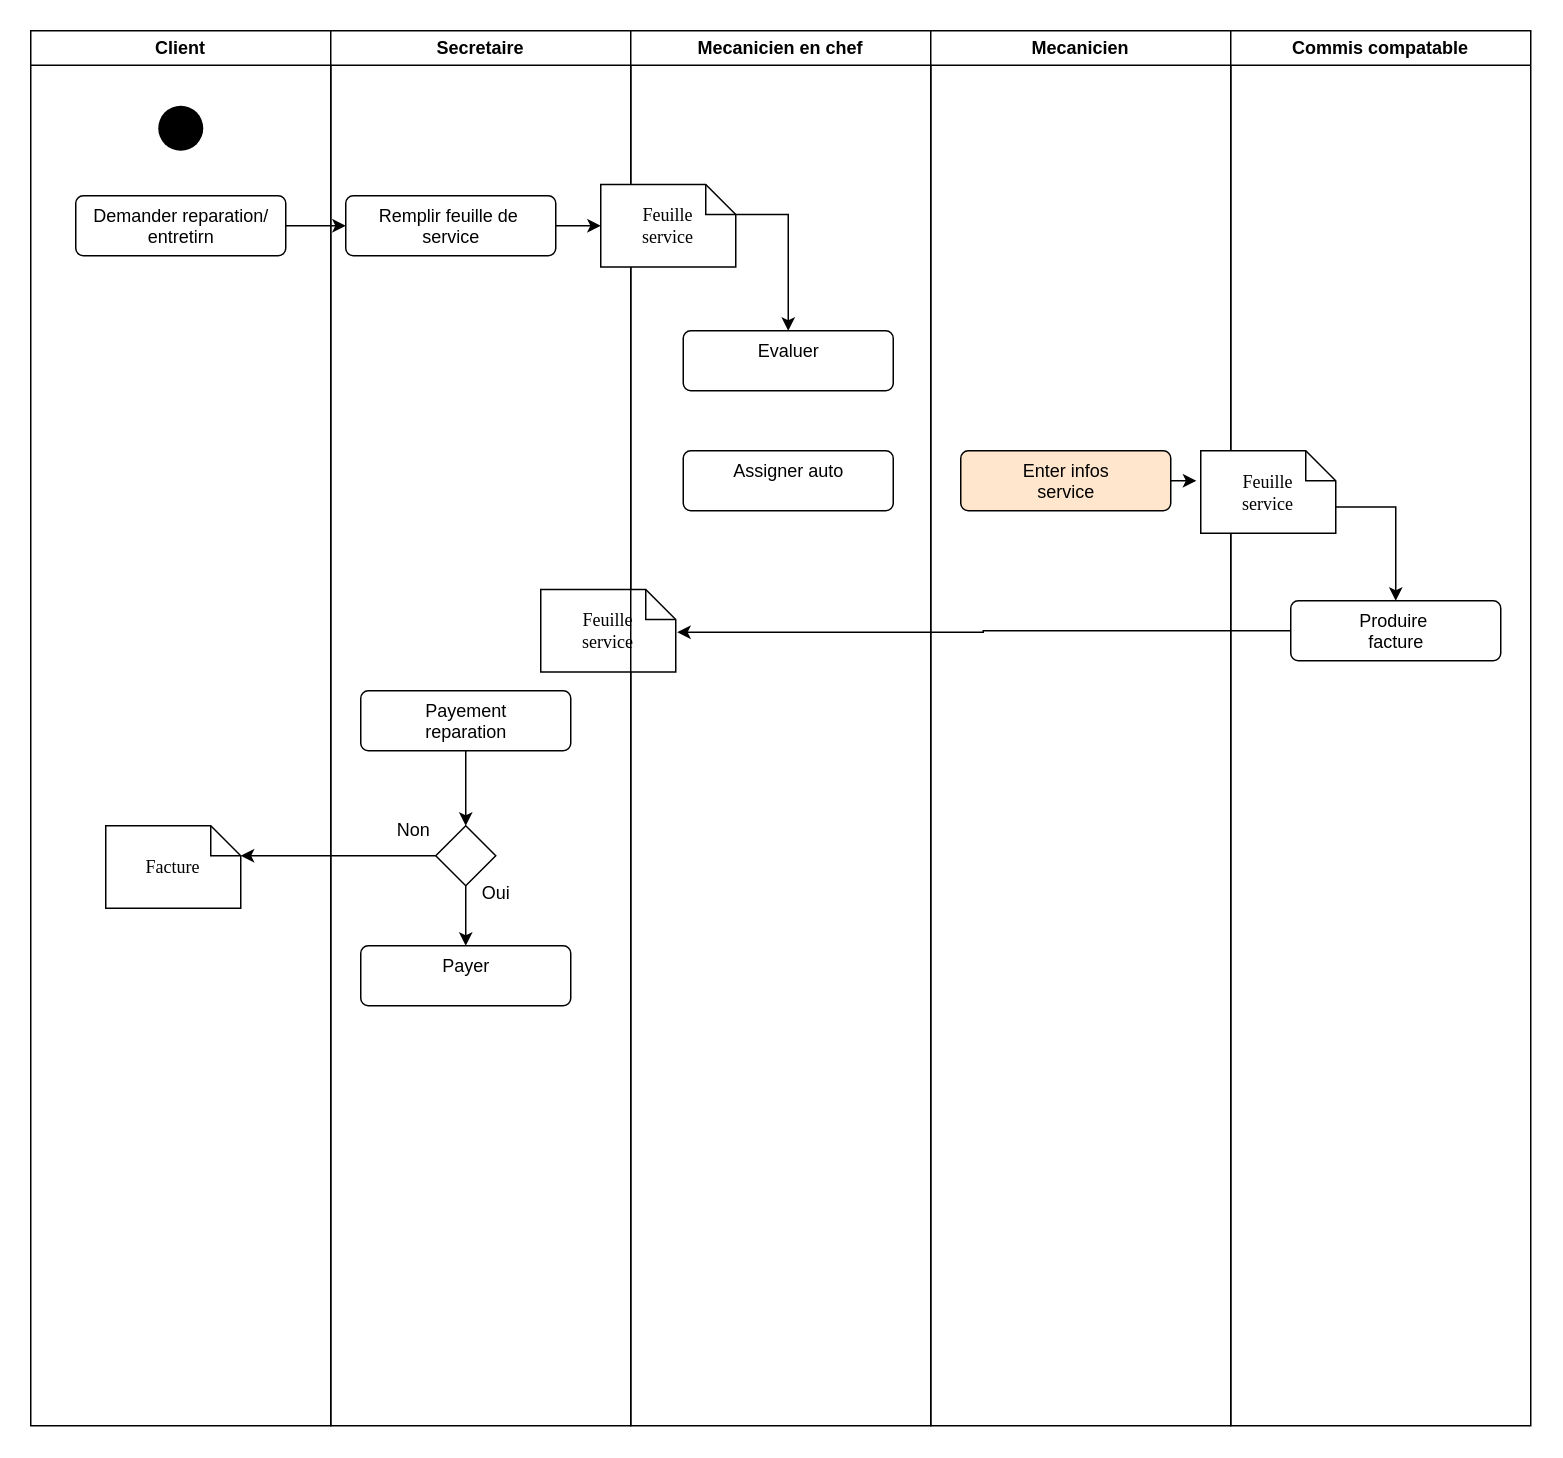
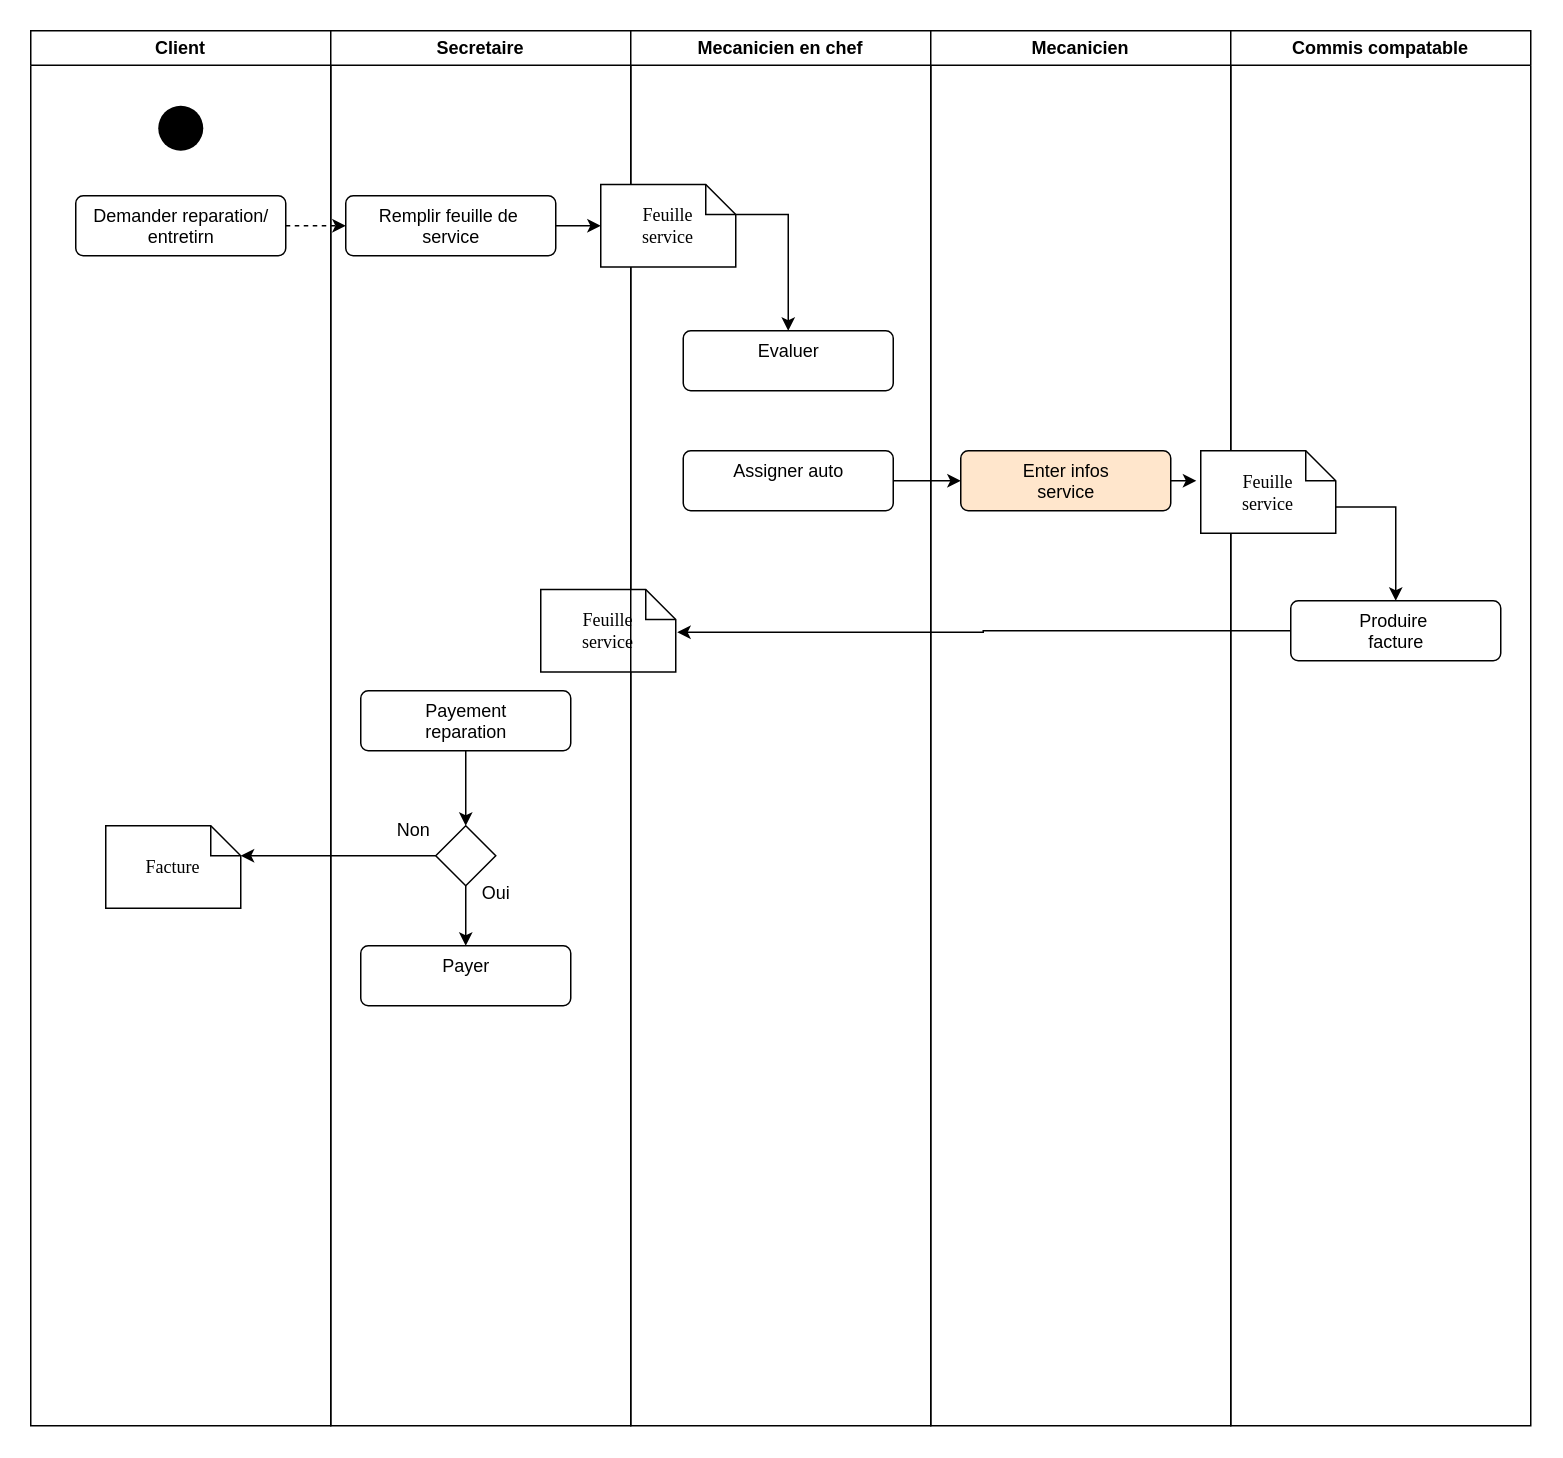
(307, 226) -> (307, 226)
none -> (922, 481)
